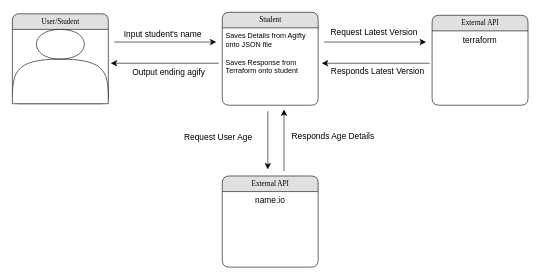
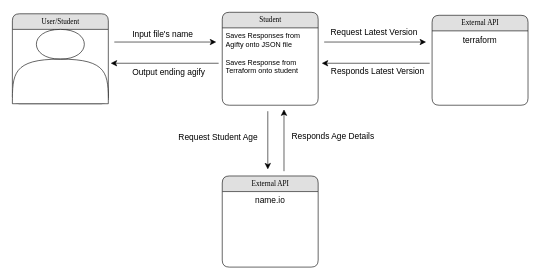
(163, 35) -> (163, 35)
(271, 41) -> (271, 41)
(218, 137) -> (218, 137)
